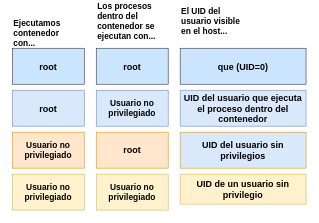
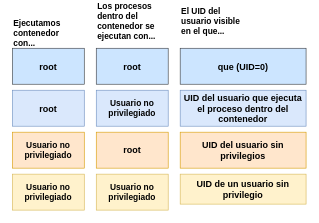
(217, 21) -> (217, 21)
(243, 150) -> (243, 150)
